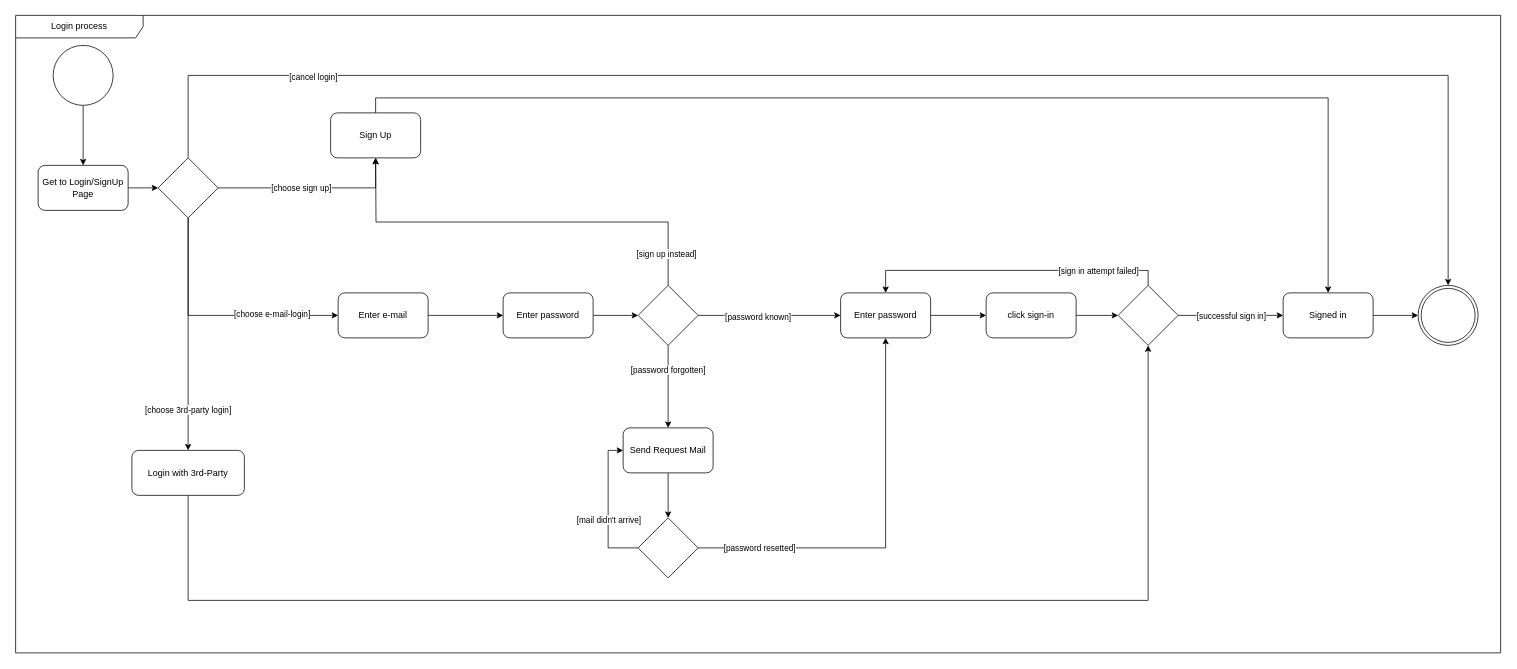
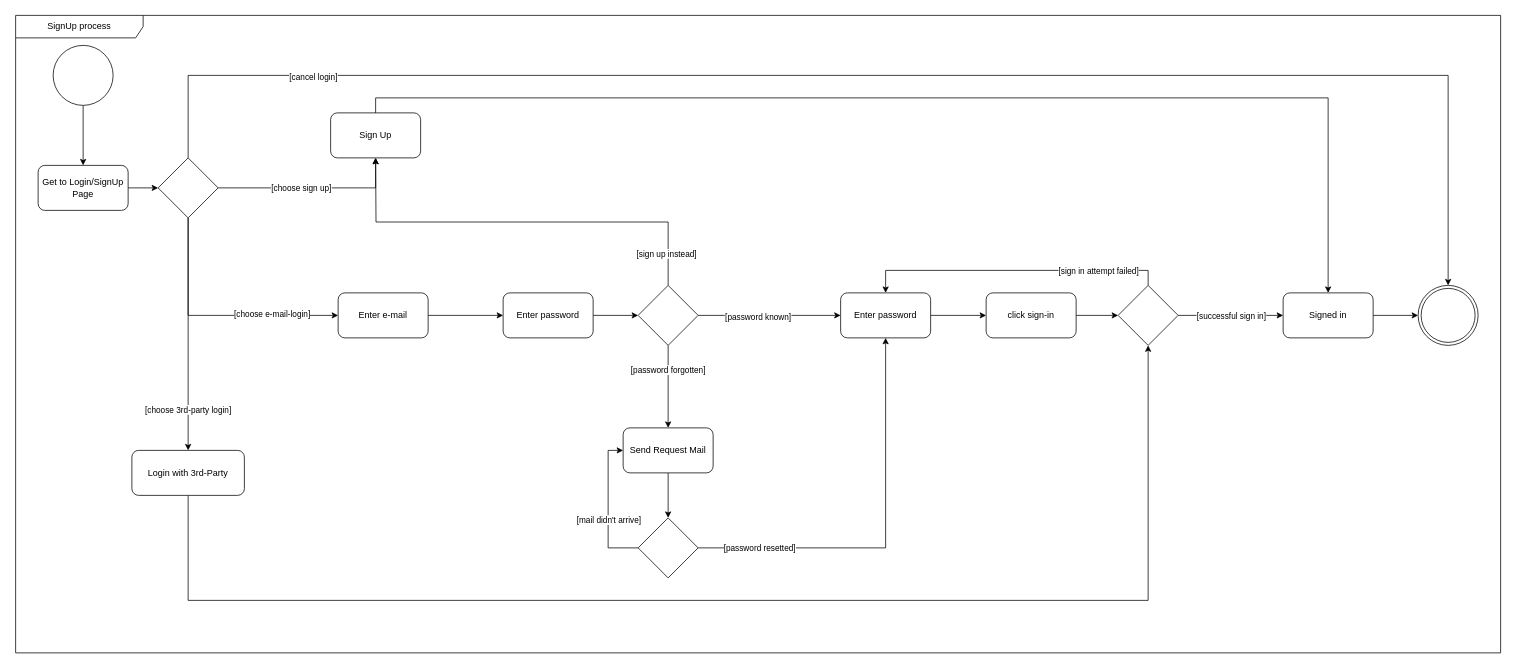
(79, 27) -> (79, 27)
